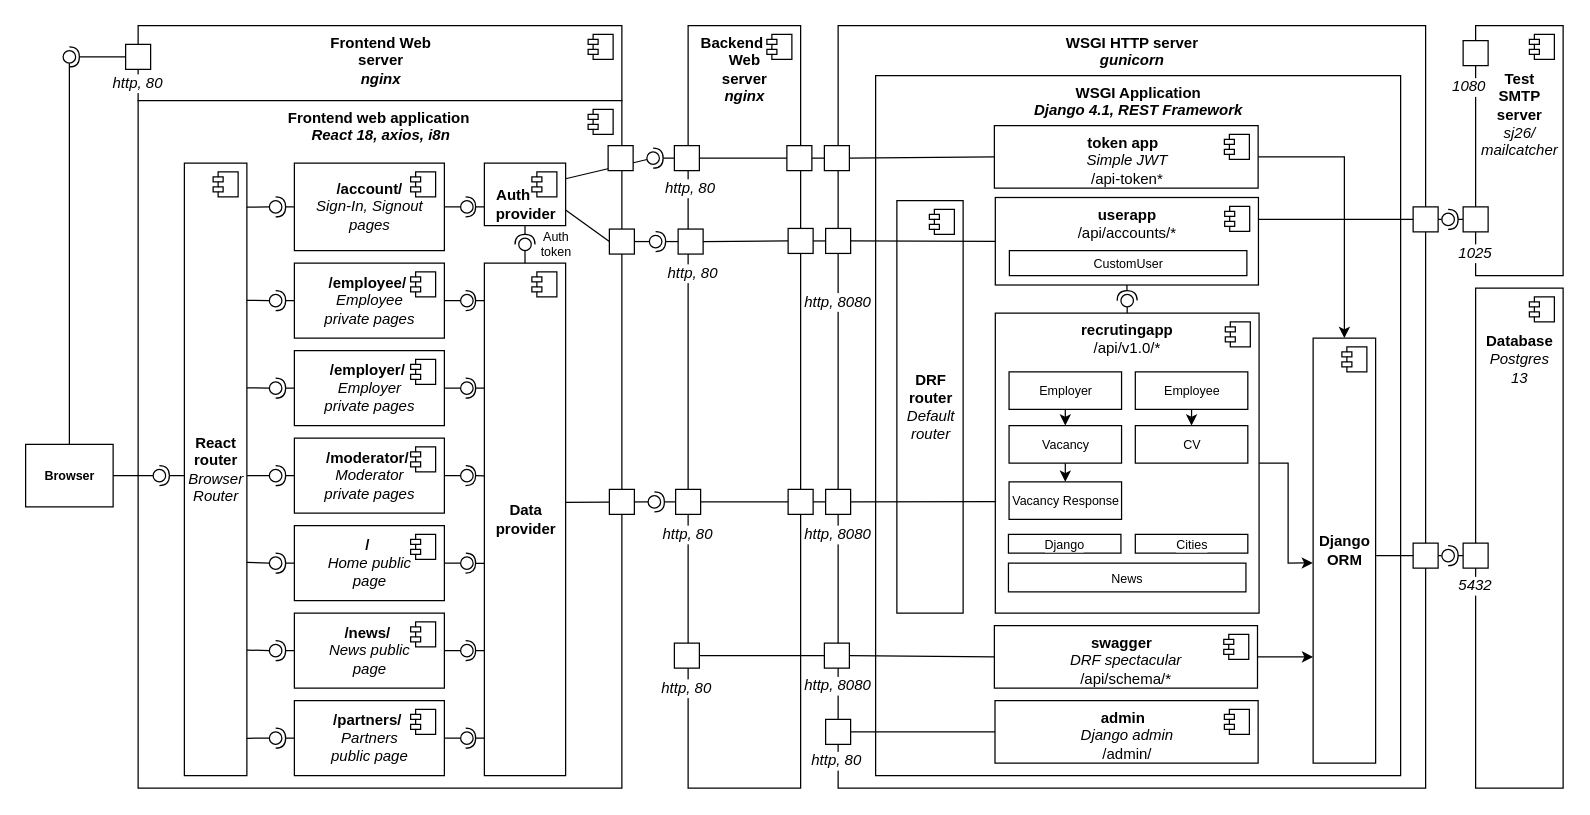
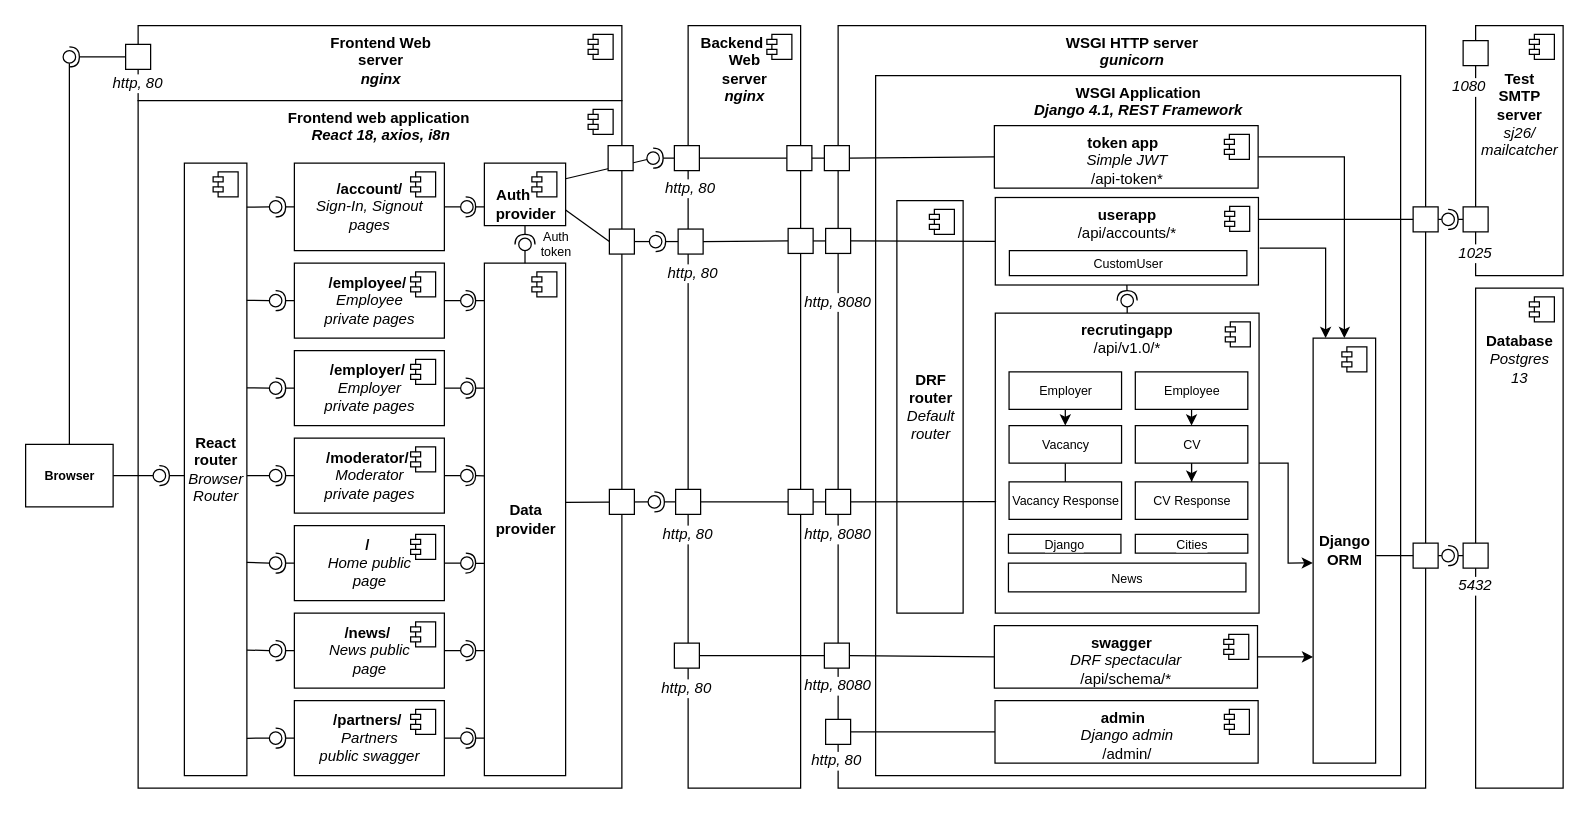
none -> (1326, 256)
(1065, 472) -> (1065, 476)
none -> (1192, 473)
none -> (1192, 501)
(370, 738) -> (370, 738)
